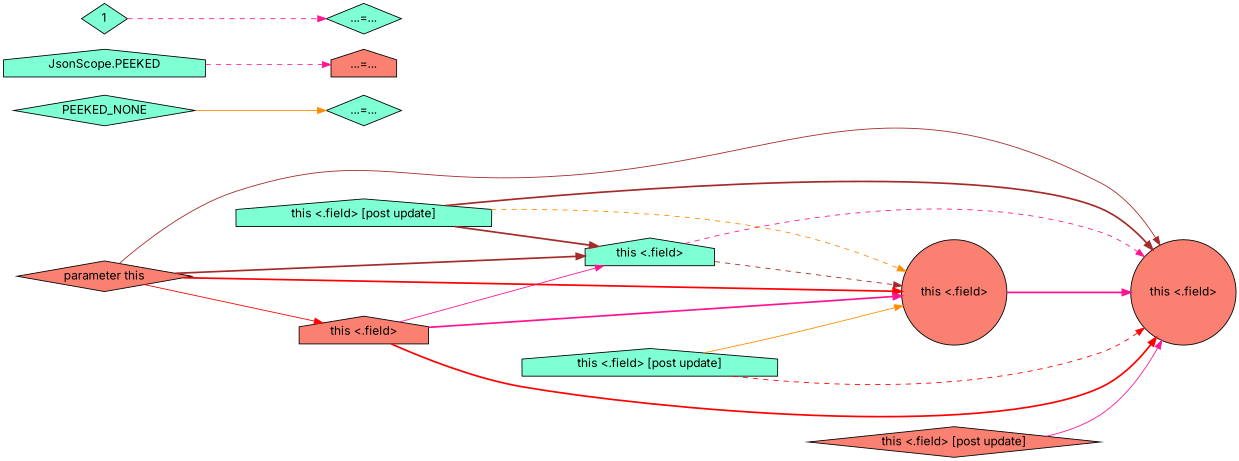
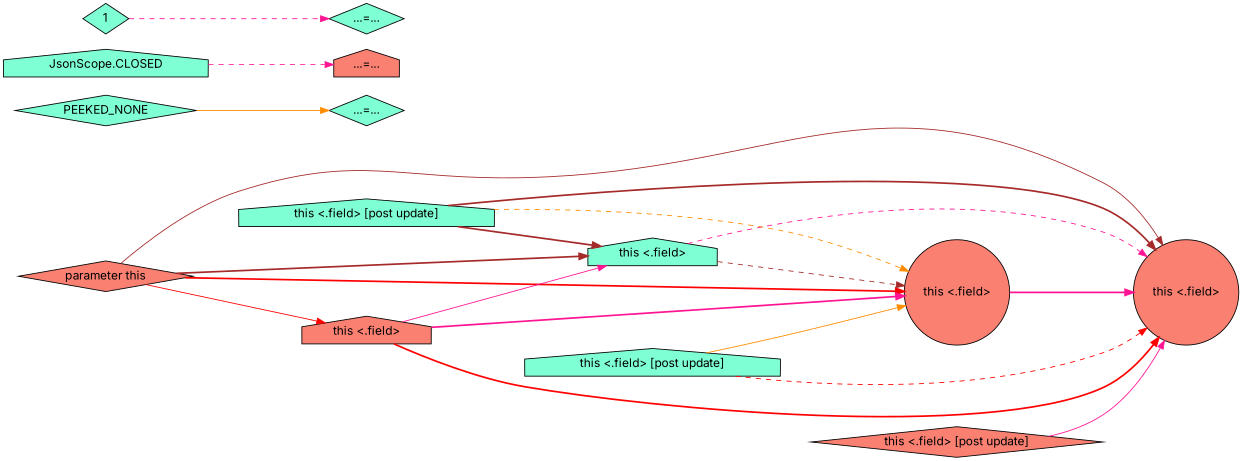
(104, 65) -> (106, 65)
